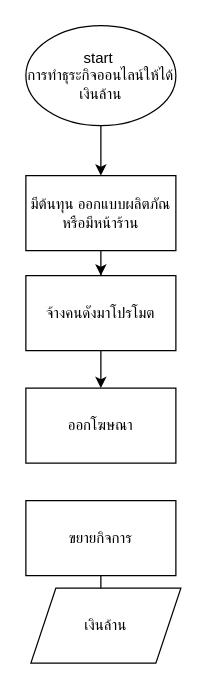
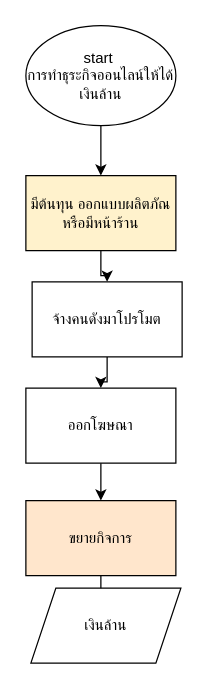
(101, 213) -> (101, 213)
(101, 313) -> (107, 319)
none -> (101, 486)
(101, 538) -> (101, 538)
